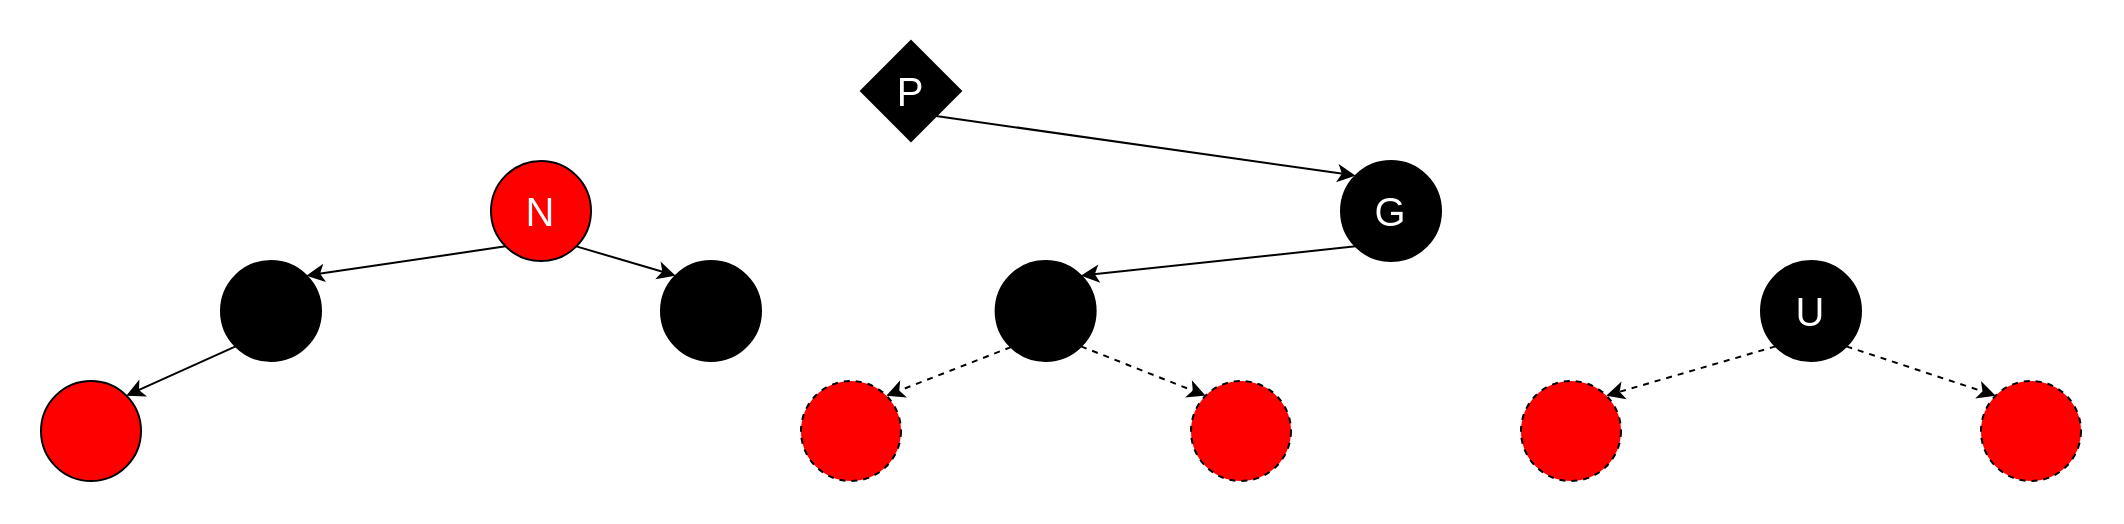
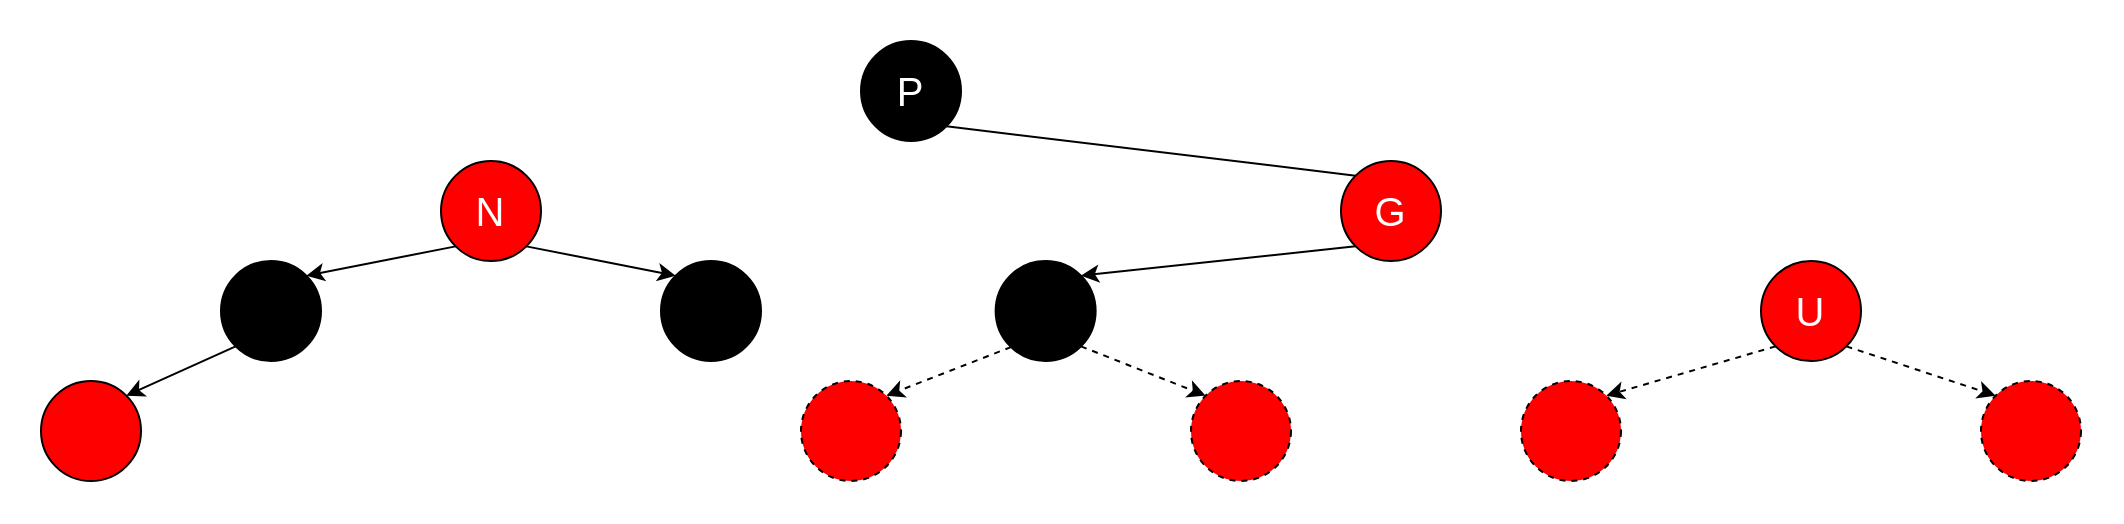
(911, 91) -> (911, 91)
(1139, 145) -> (1151, 151)
(541, 211) -> (491, 211)
(1391, 211) -> (1391, 211)
(1811, 311) -> (1811, 311)
